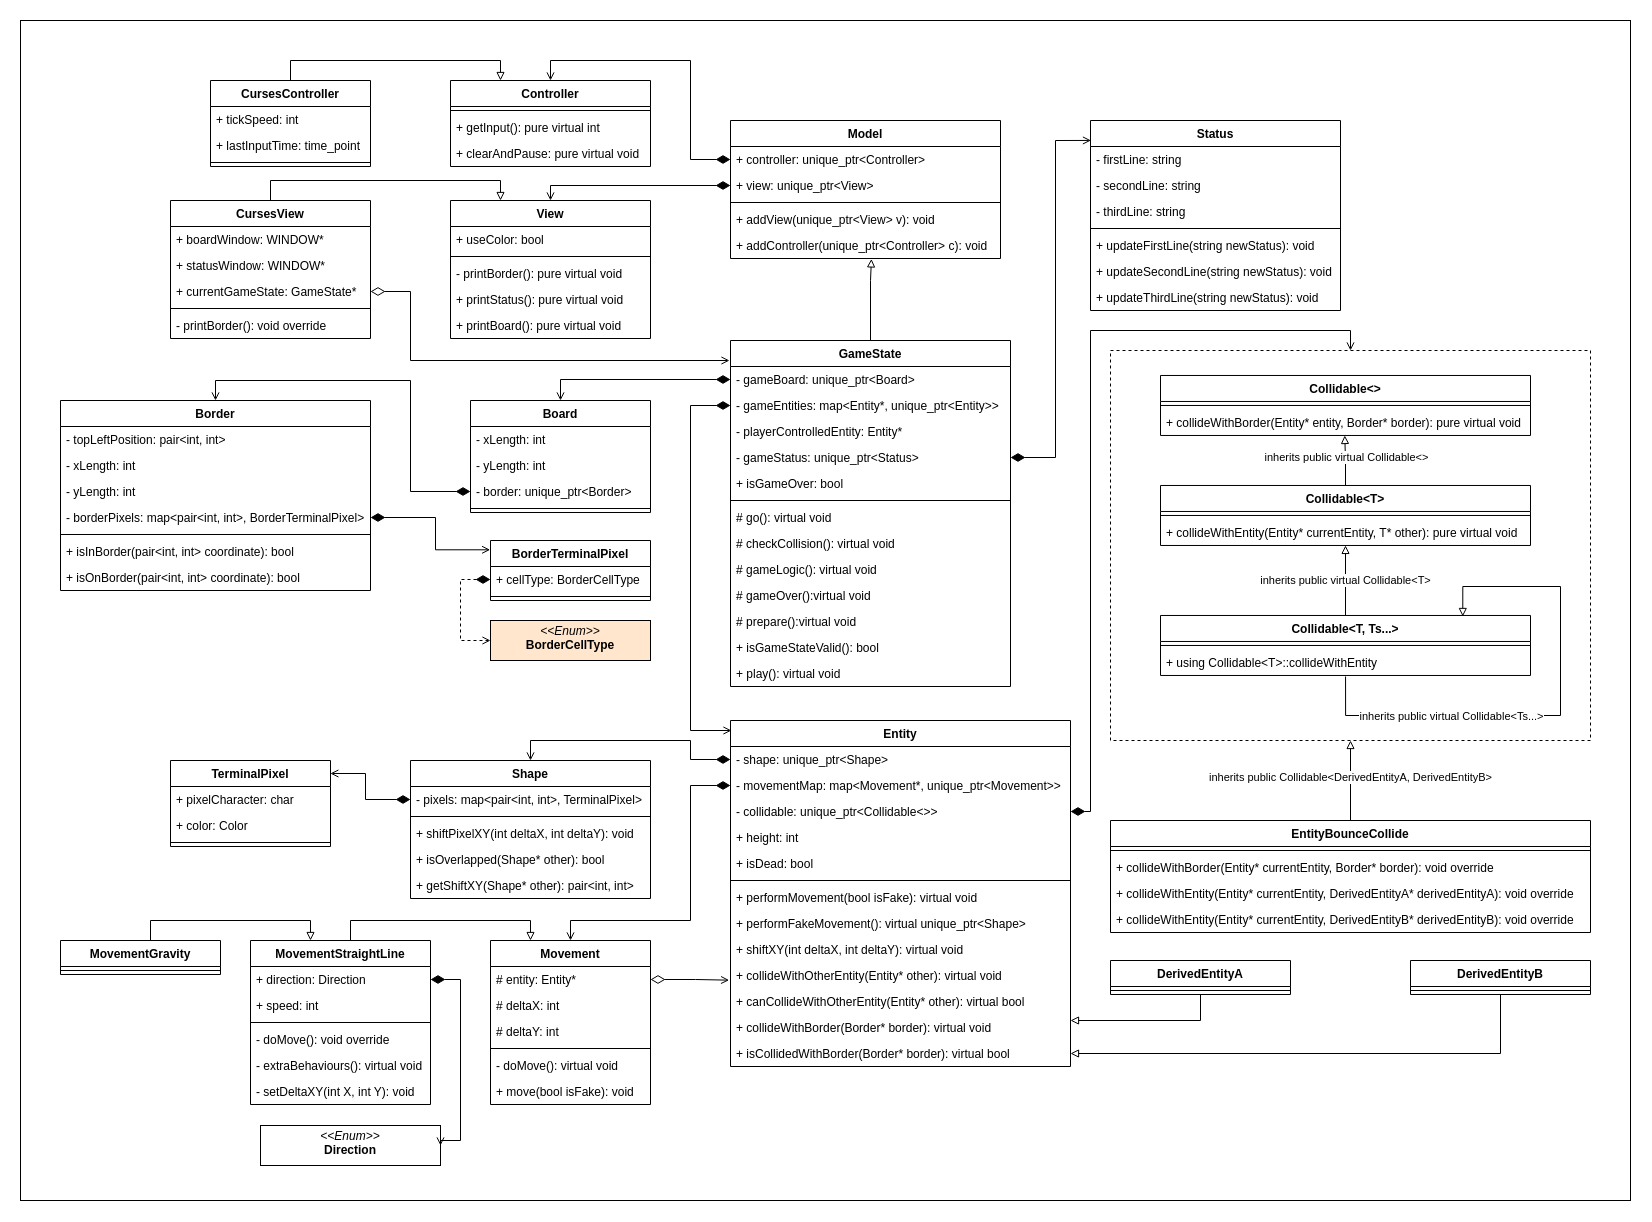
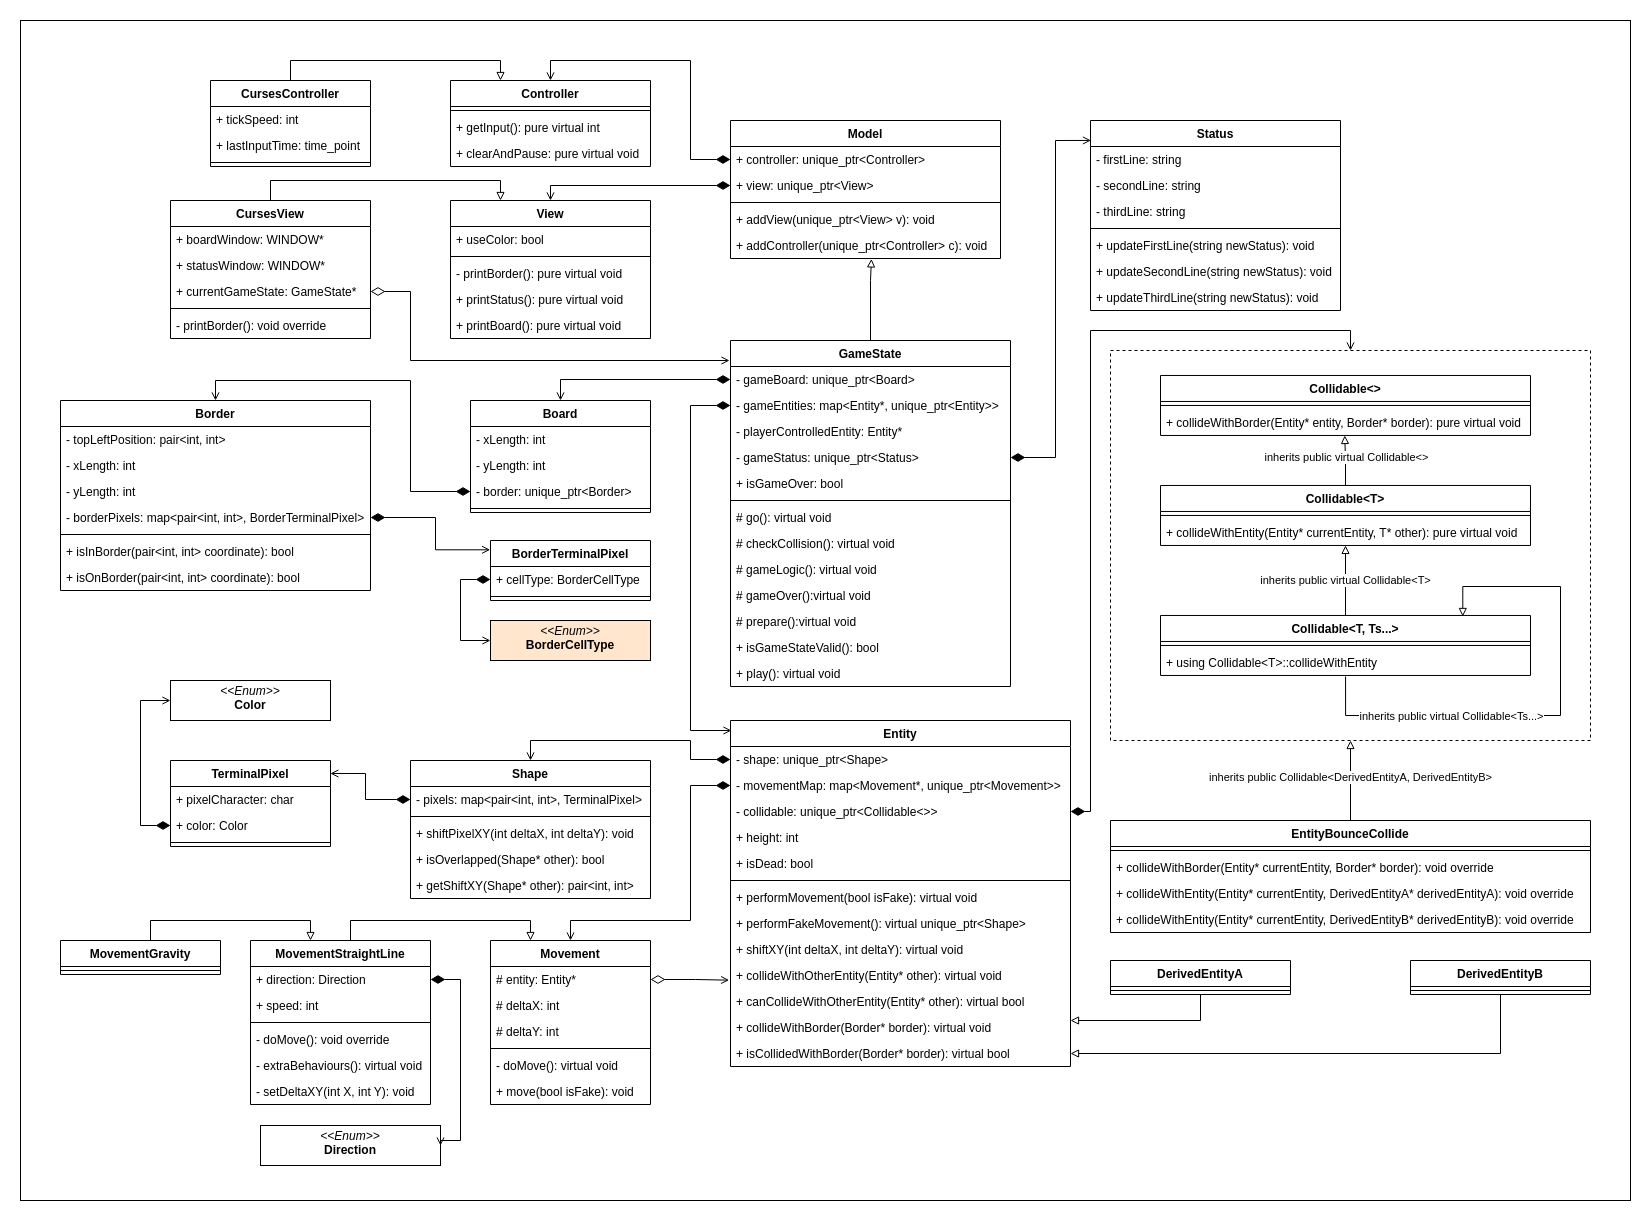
(461, 616) -> (461, 616)
none -> (251, 701)
none -> (141, 758)
